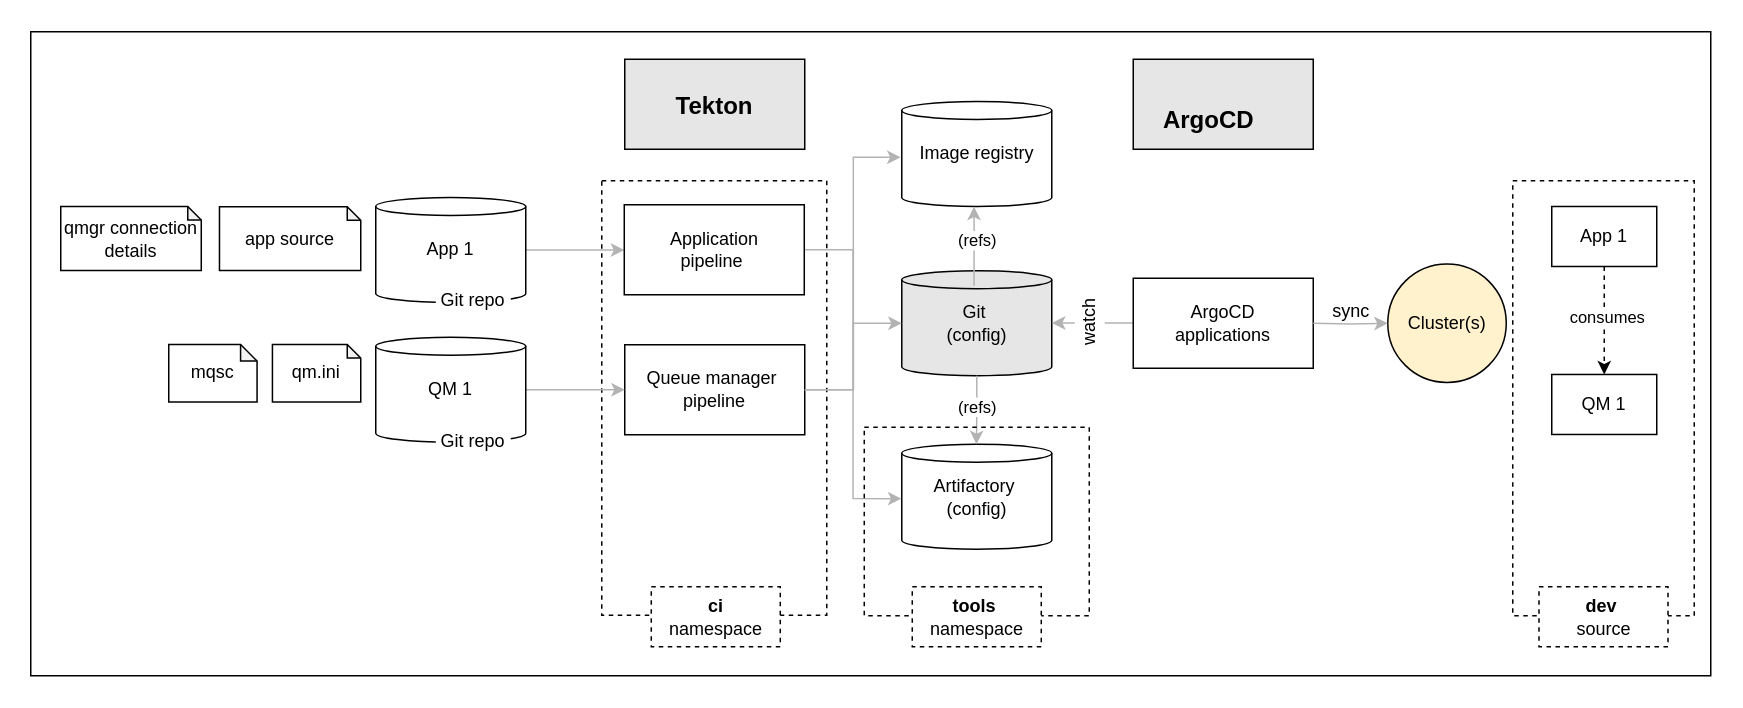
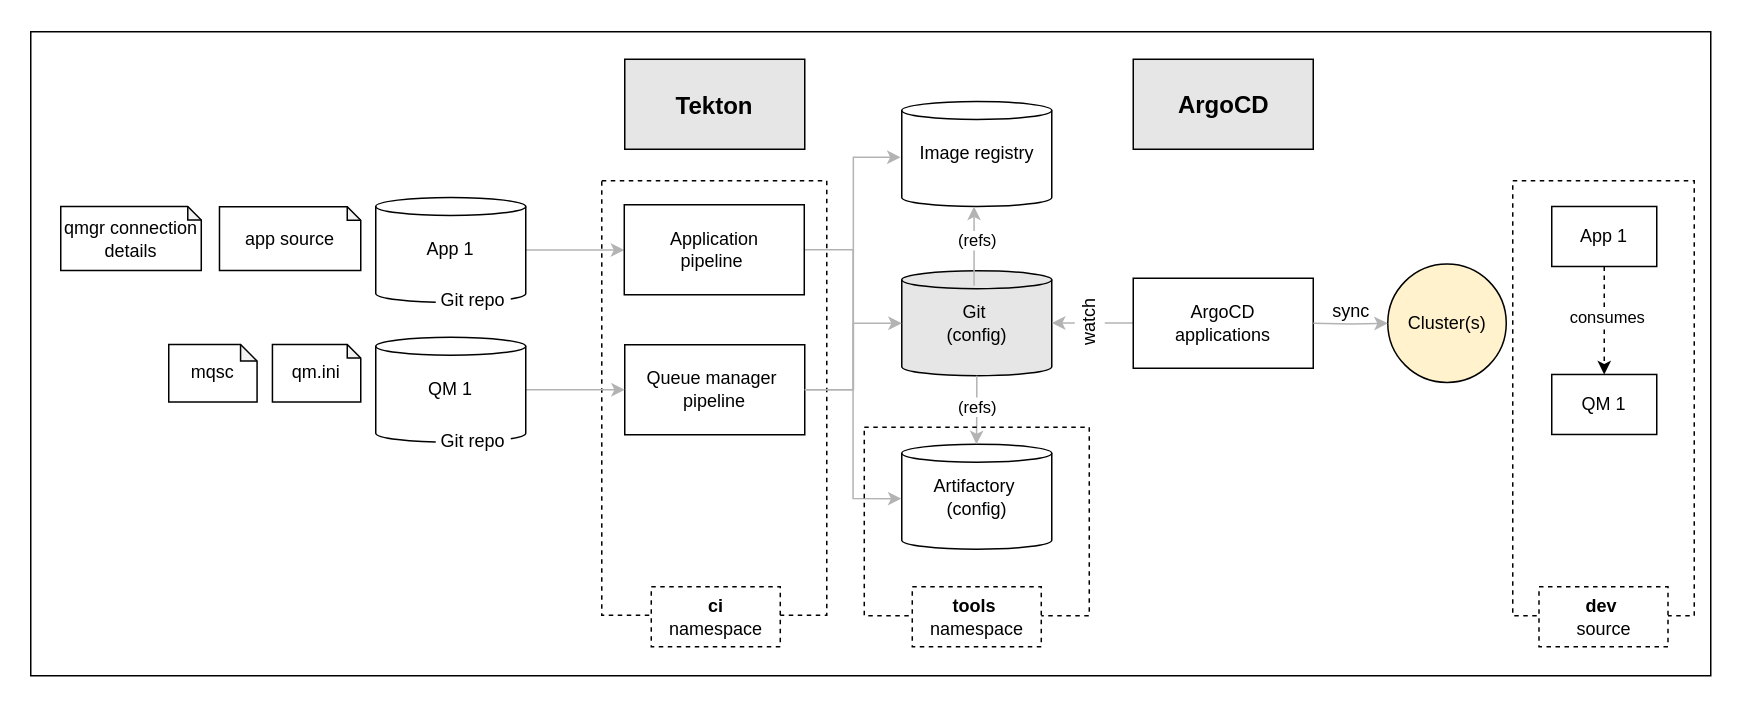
(1208, 119) -> (1223, 104)
